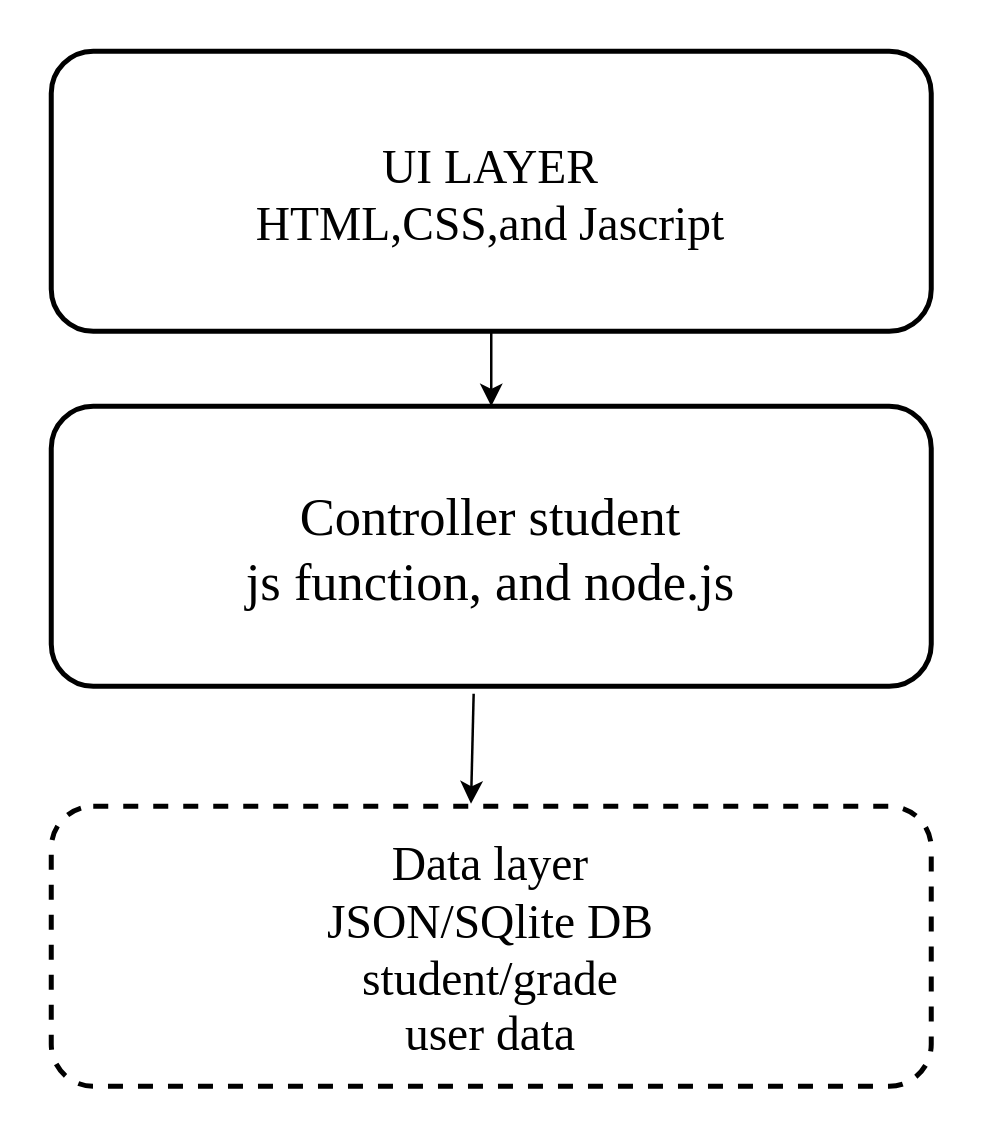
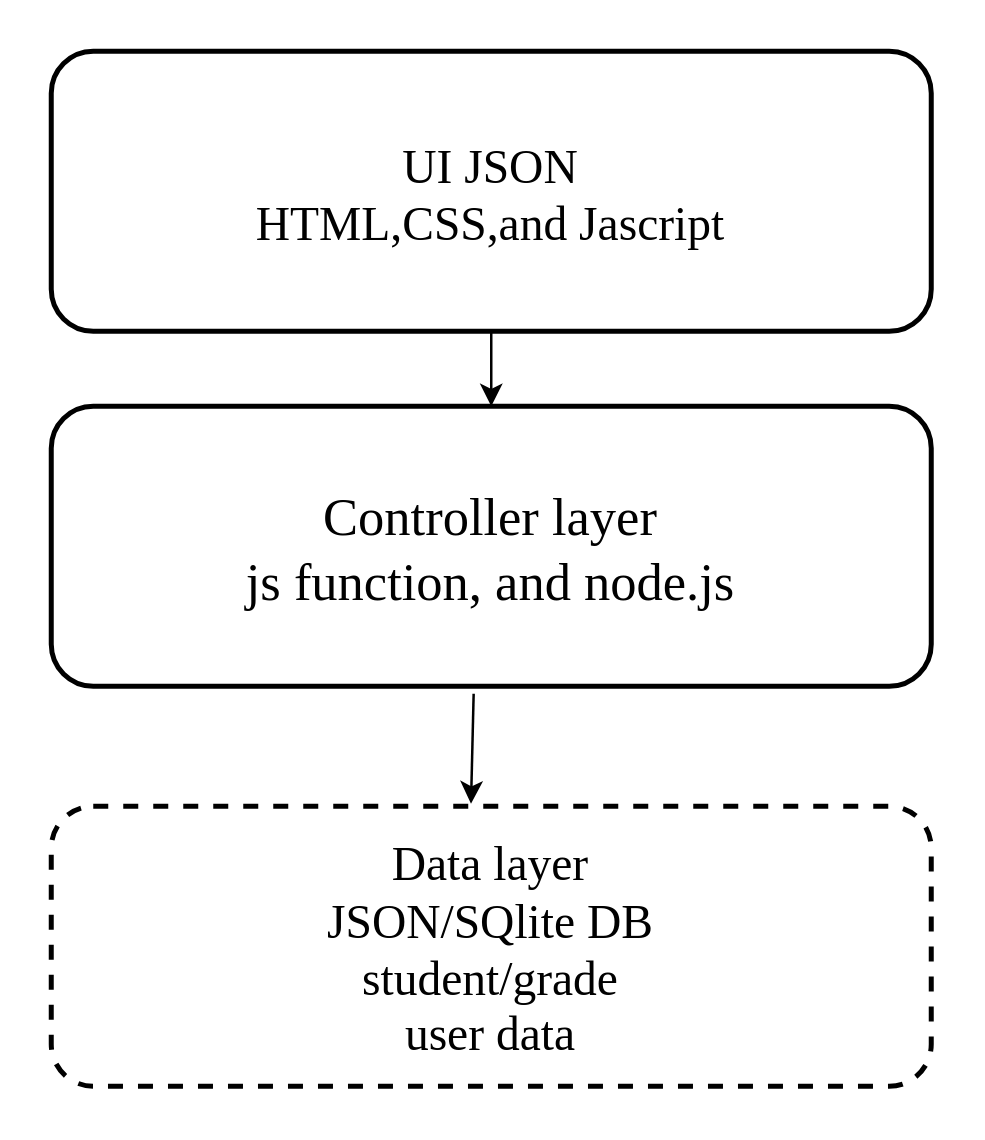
(491, 196) -> (491, 196)
(491, 551) -> (491, 551)
